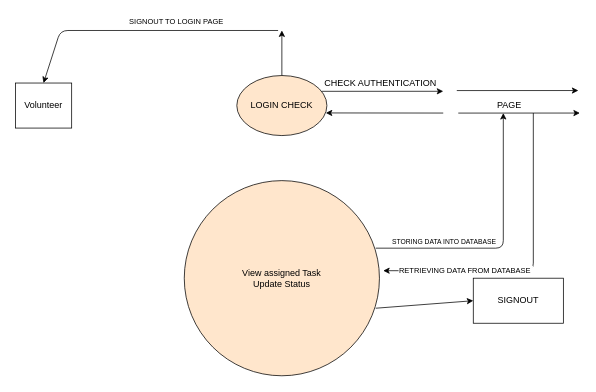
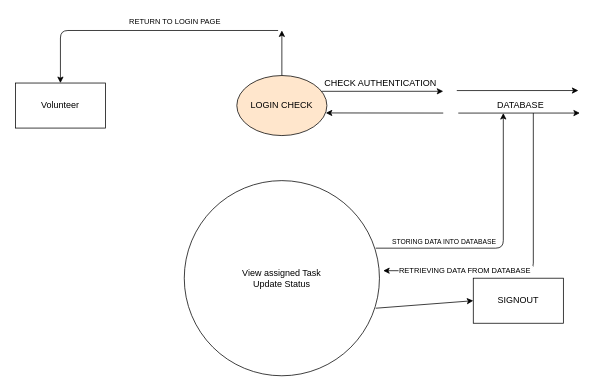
(171, 22) -> (168, 22)
(44, 105) -> (60, 105)
(507, 106) -> (517, 106)
(282, 278) -> (282, 278)
